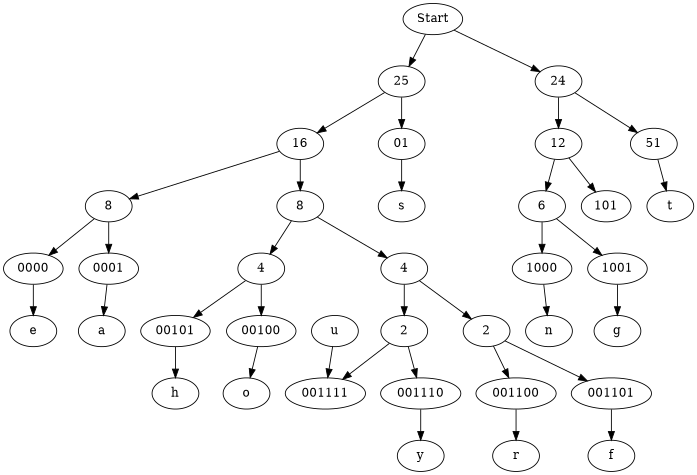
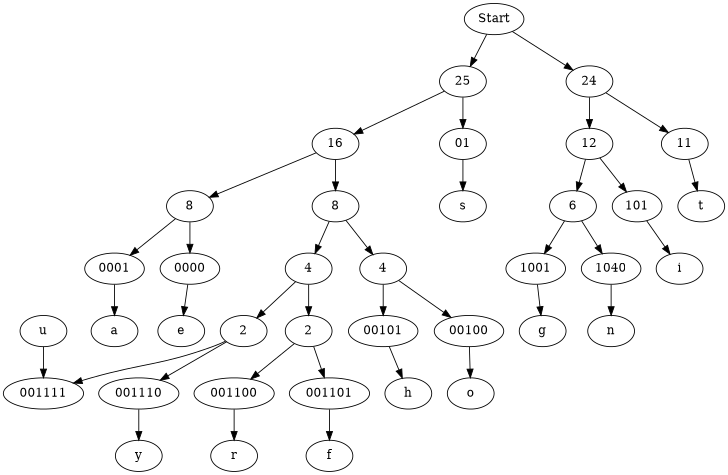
(654, 144) -> (685, 144)
(542, 269) -> (611, 269)
none -> (680, 269)
